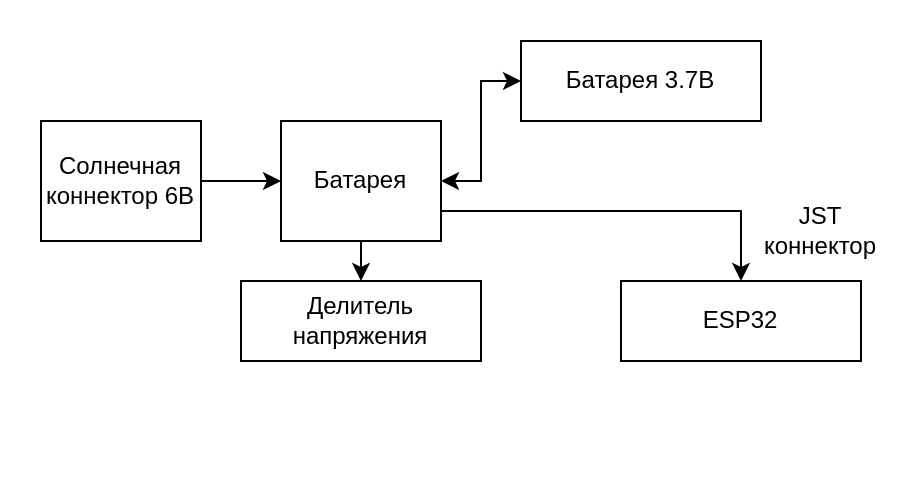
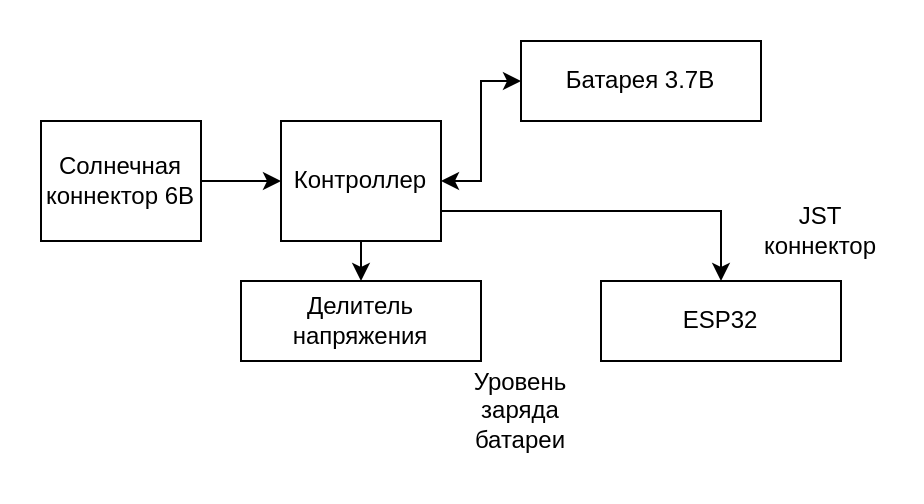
(361, 181) -> (361, 181)
(741, 321) -> (721, 321)
none -> (521, 411)
